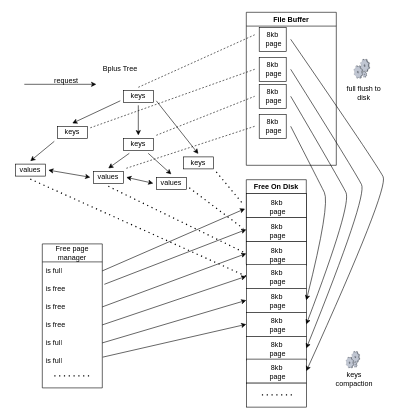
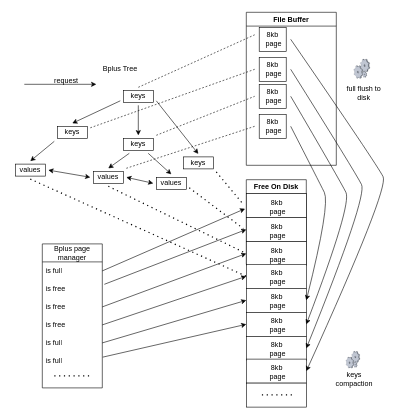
(72, 253) -> (72, 253)
